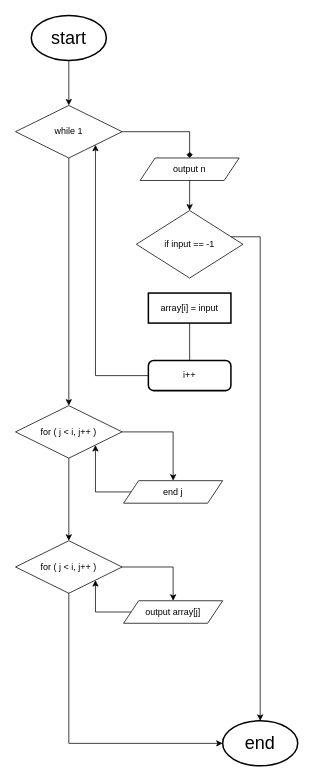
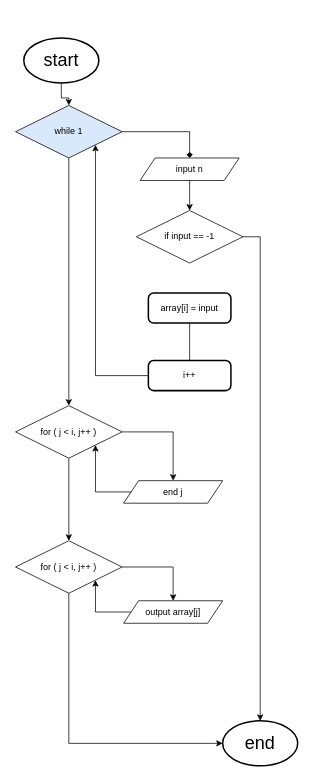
(69, 38) -> (61, 60)
(69, 132) -> (69, 132)
(189, 169) -> (189, 169)
(189, 244) -> (189, 237)
(189, 308) -> (189, 308)
